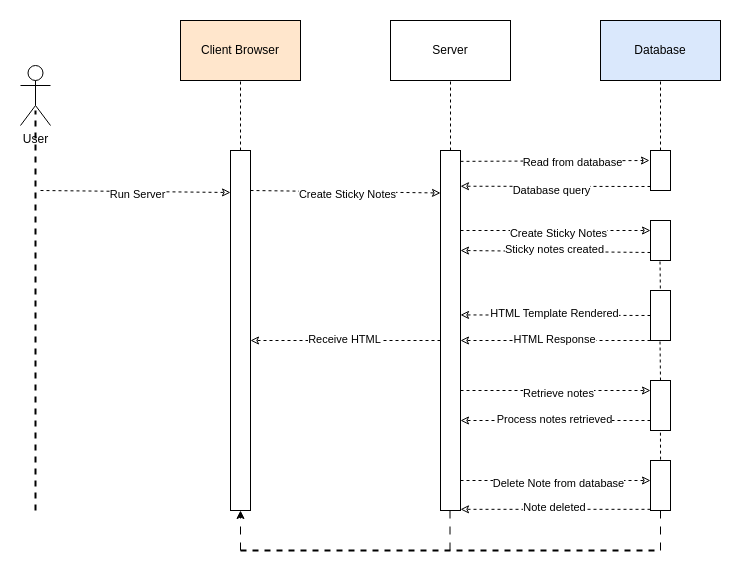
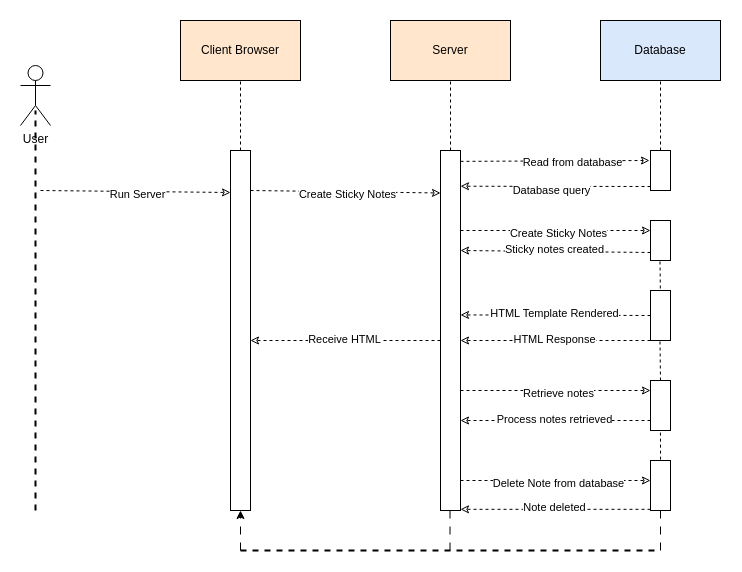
(451, 51) -> (451, 51)
